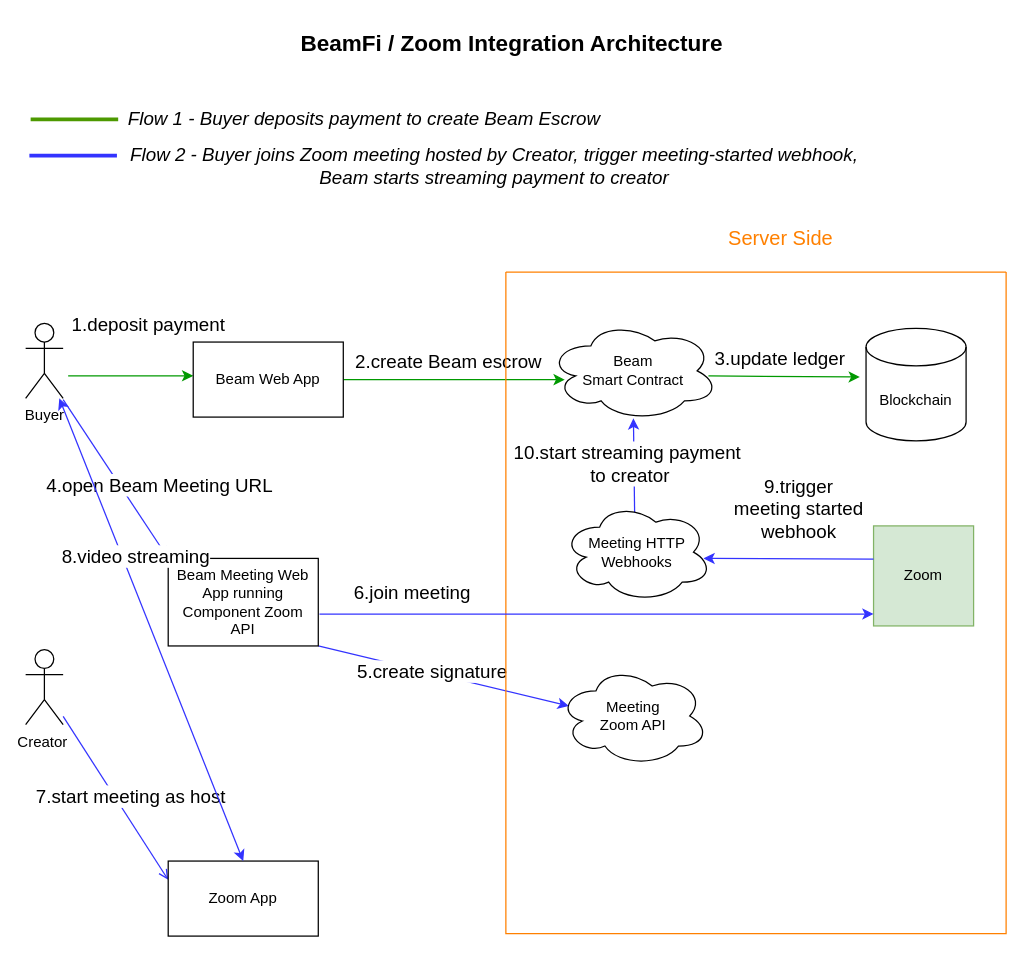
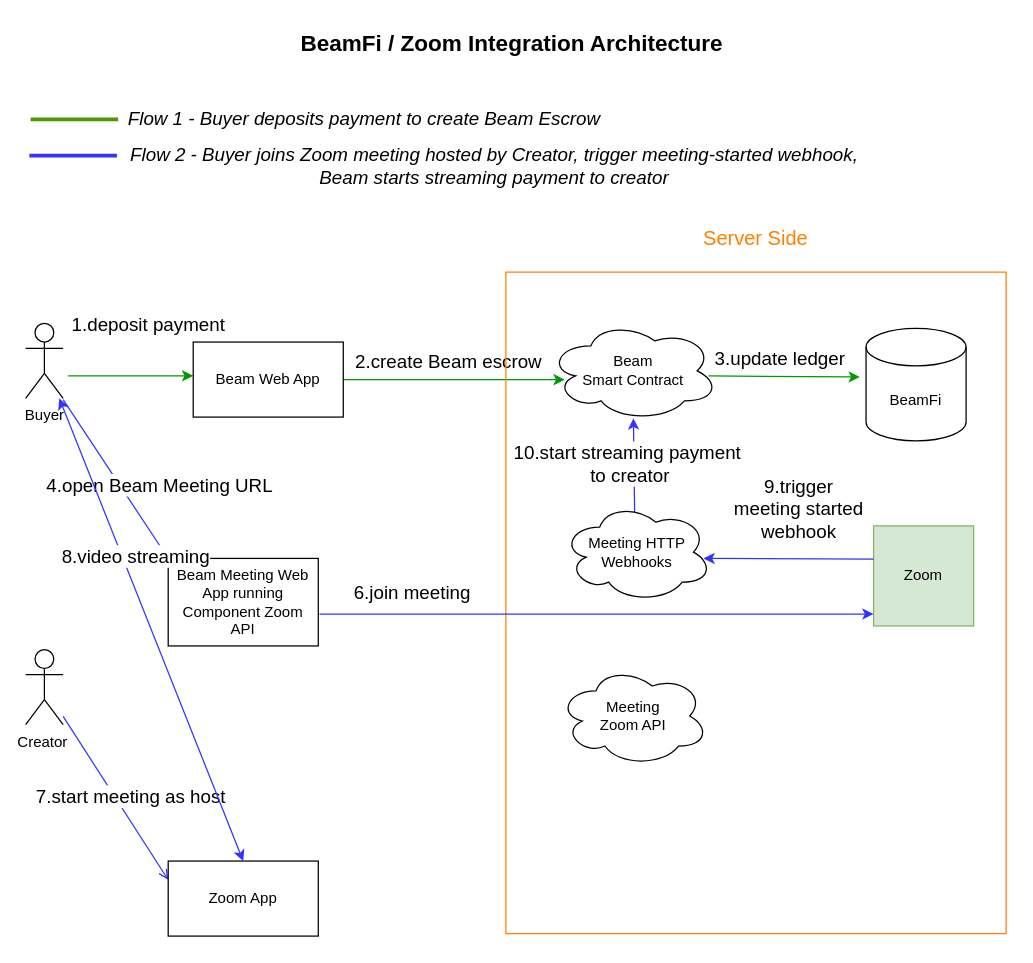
(781, 238) -> (756, 238)
(916, 401) -> (916, 401)
(516, 693) -> none
